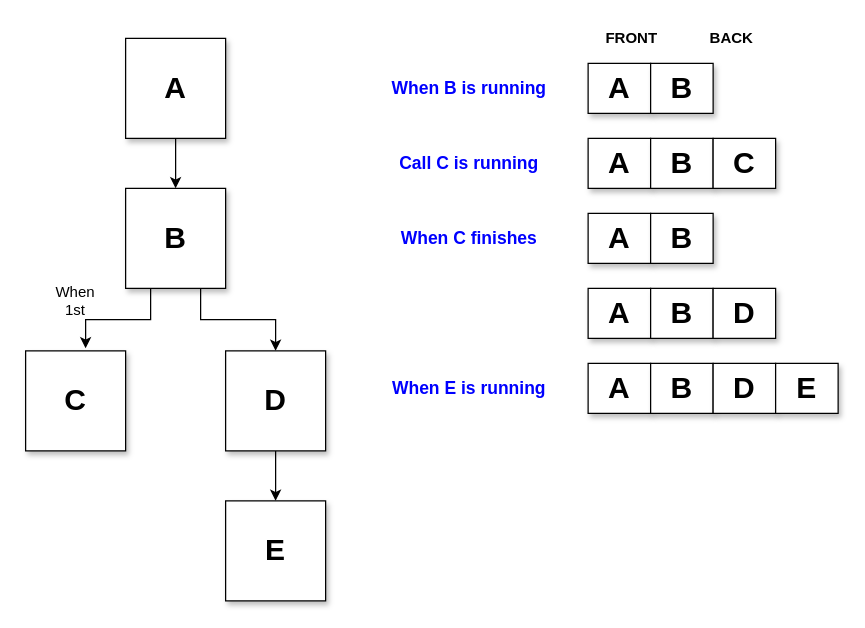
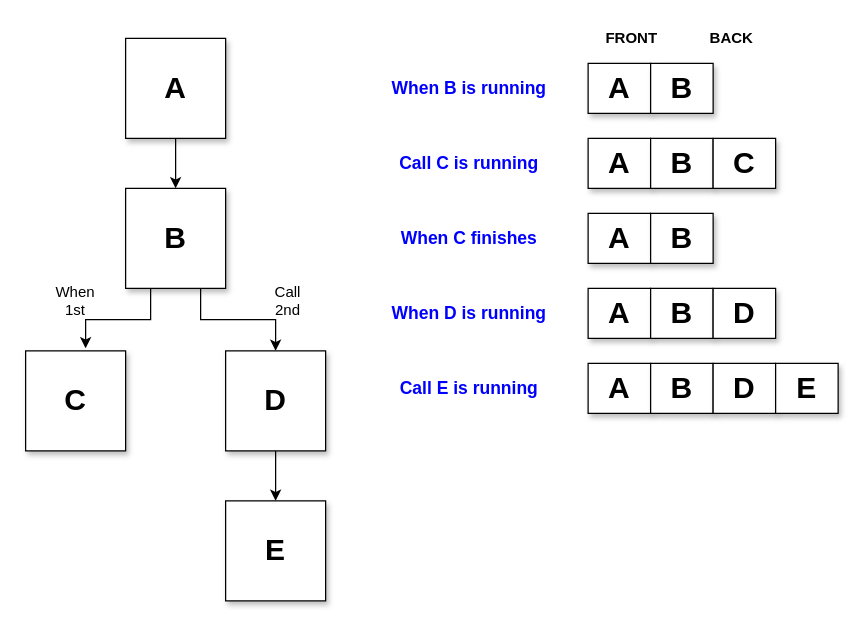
none -> (288, 301)
none -> (469, 313)
(469, 388) -> (469, 388)
